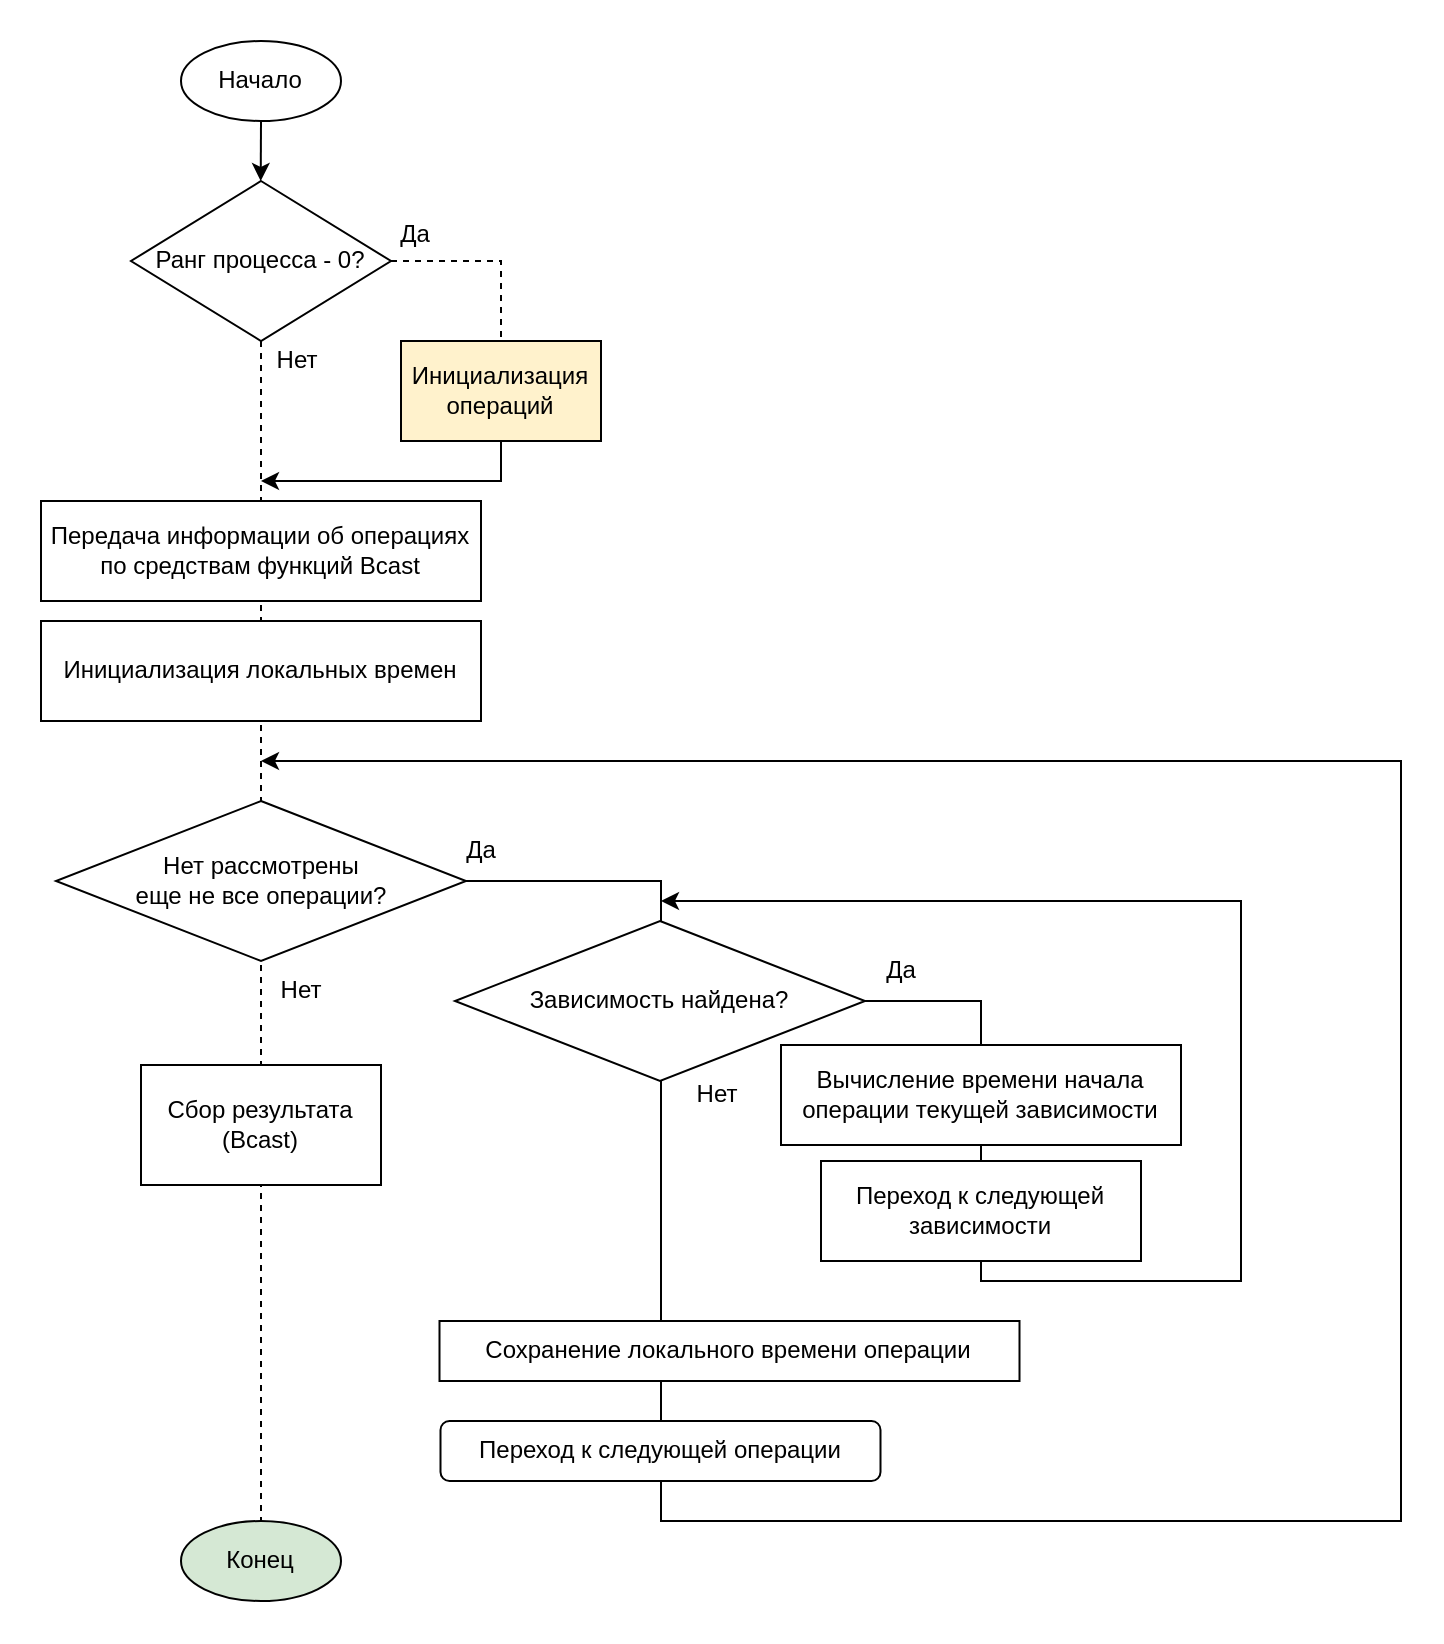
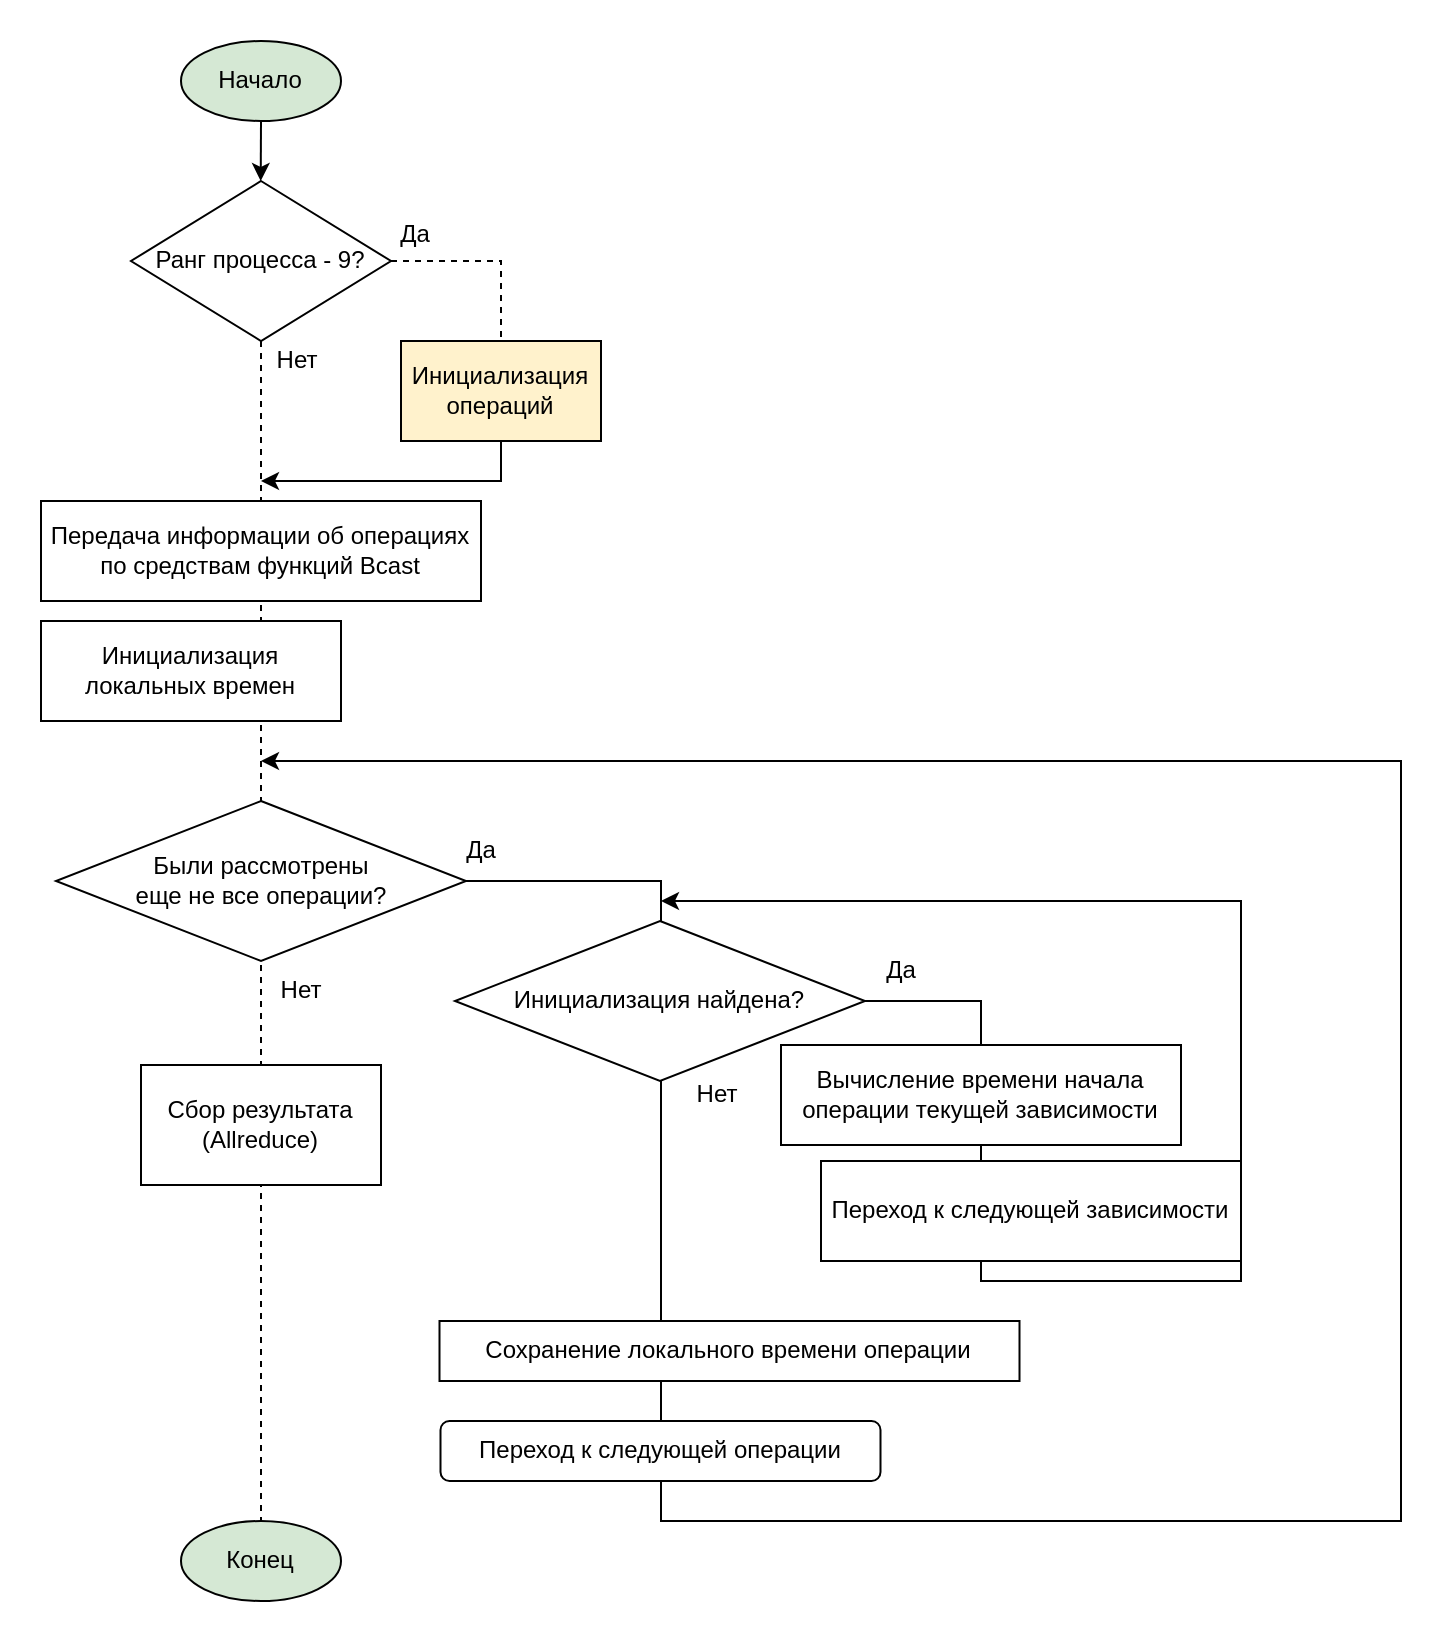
(261, 81) -> (261, 81)
(261, 261) -> (261, 261)
(261, 671) -> (191, 671)
(262, 881) -> (262, 881)
(660, 1001) -> (660, 1001)
(261, 1125) -> (261, 1125)
(981, 1211) -> (1031, 1211)
